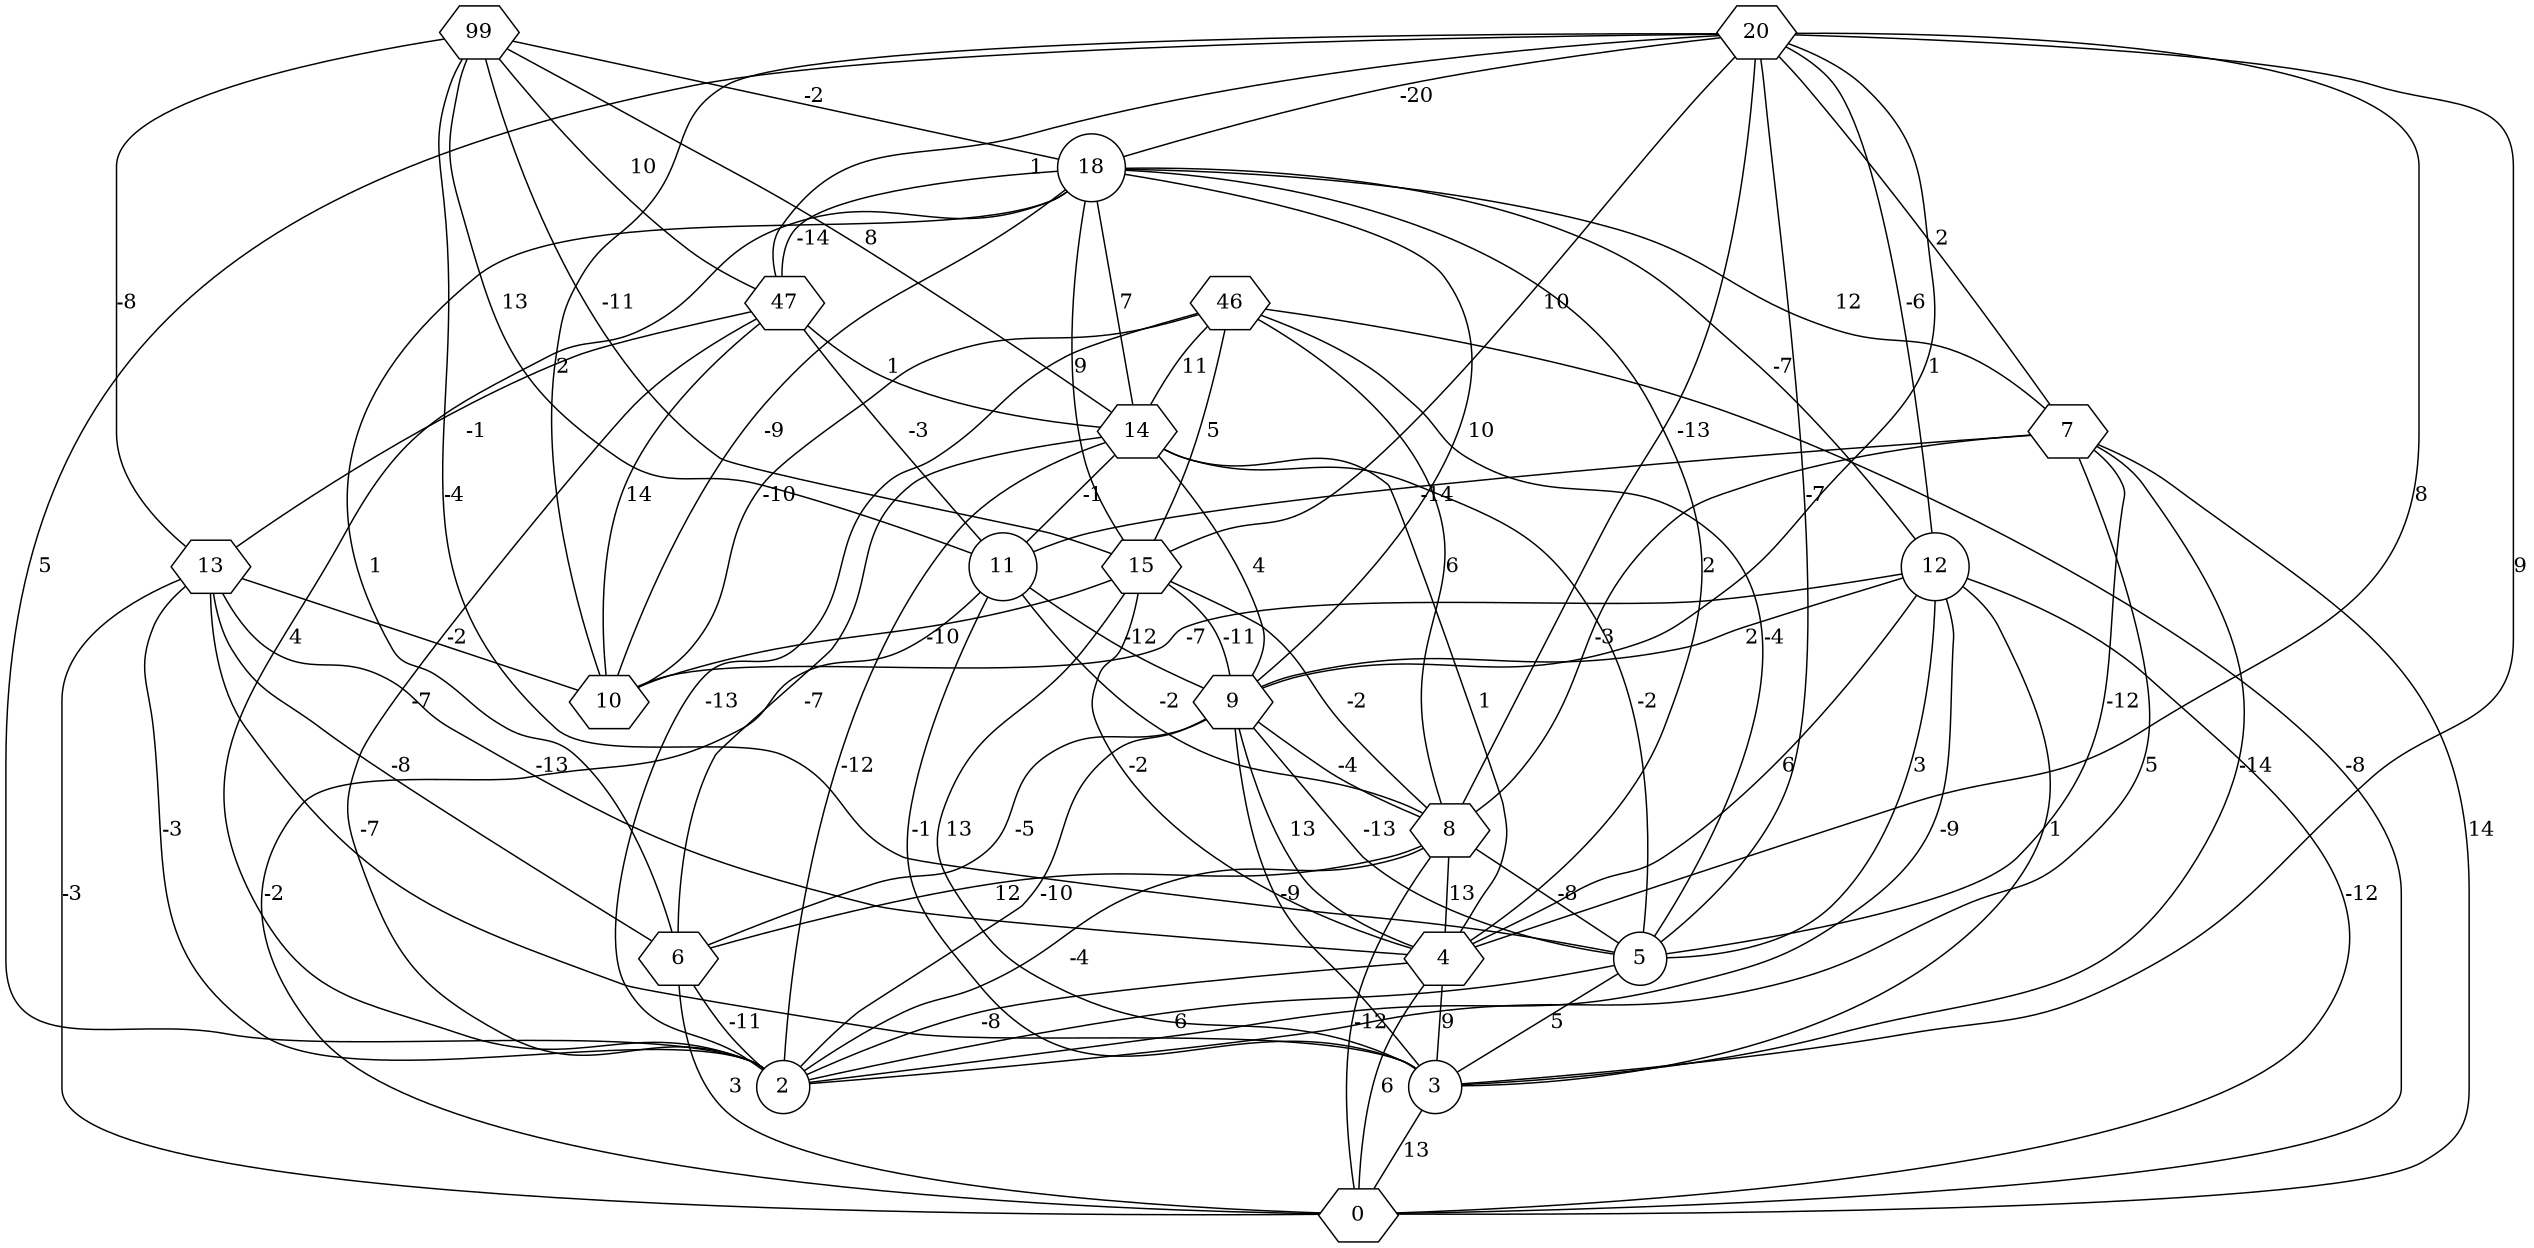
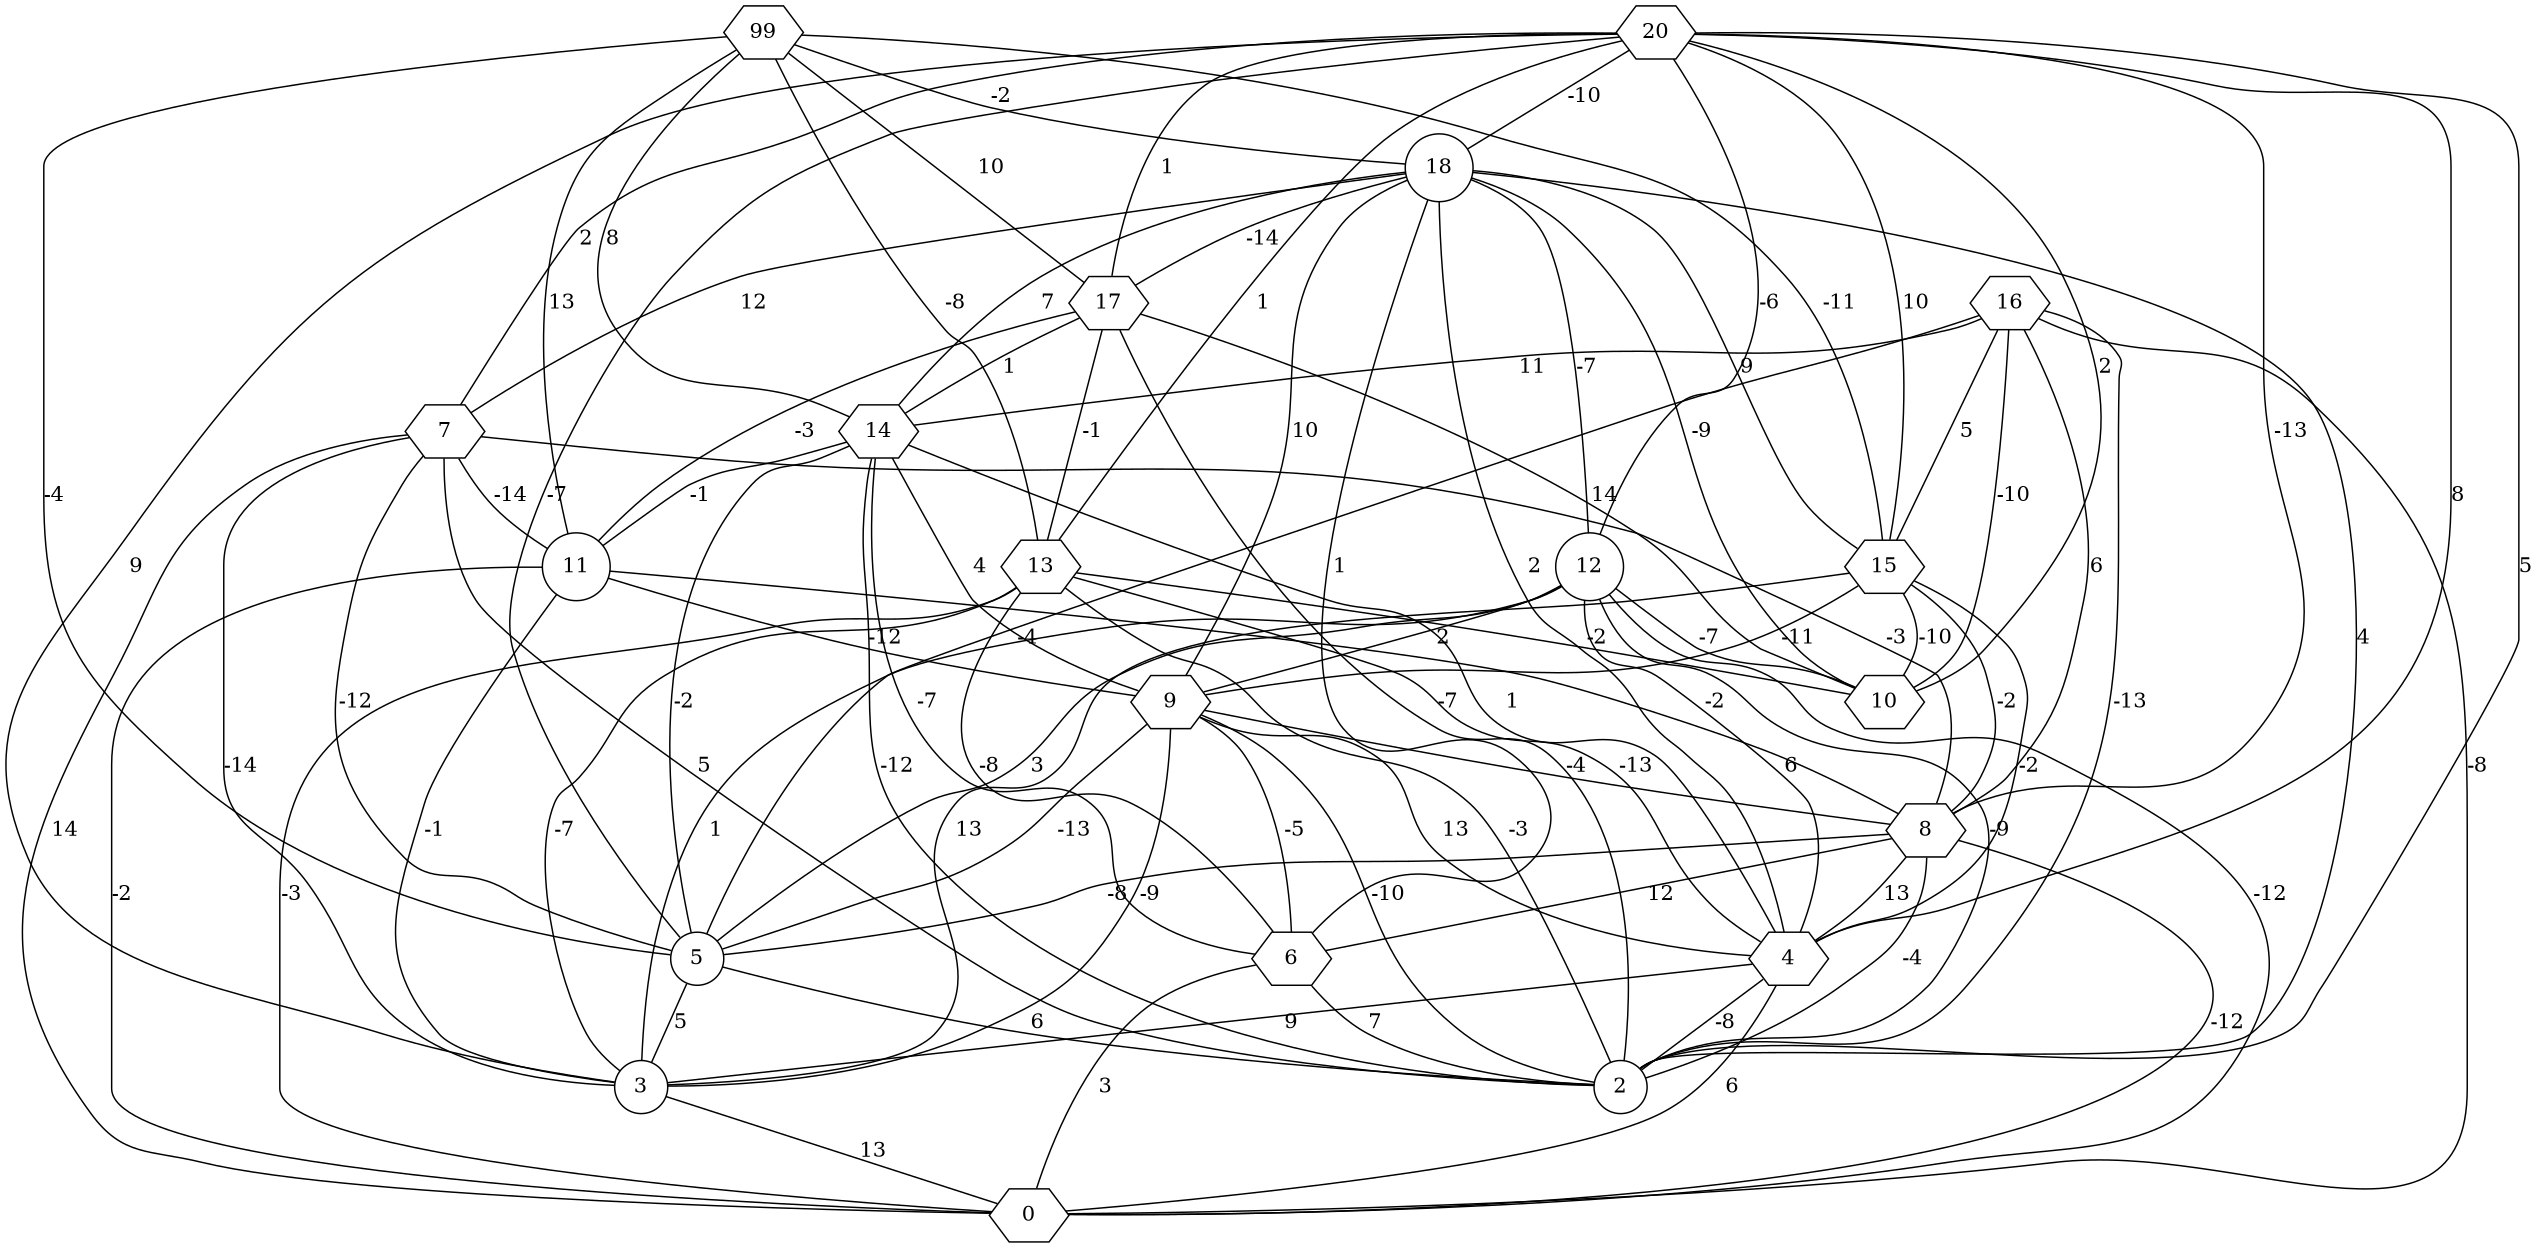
(1417, 97) -> (1584, 97)
(785, 303) -> (1109, 303)
(1230, 303) -> (2010, 303)
(1818, 497) -> (1295, 232)
(746, 1023) -> (1376, 1023)
